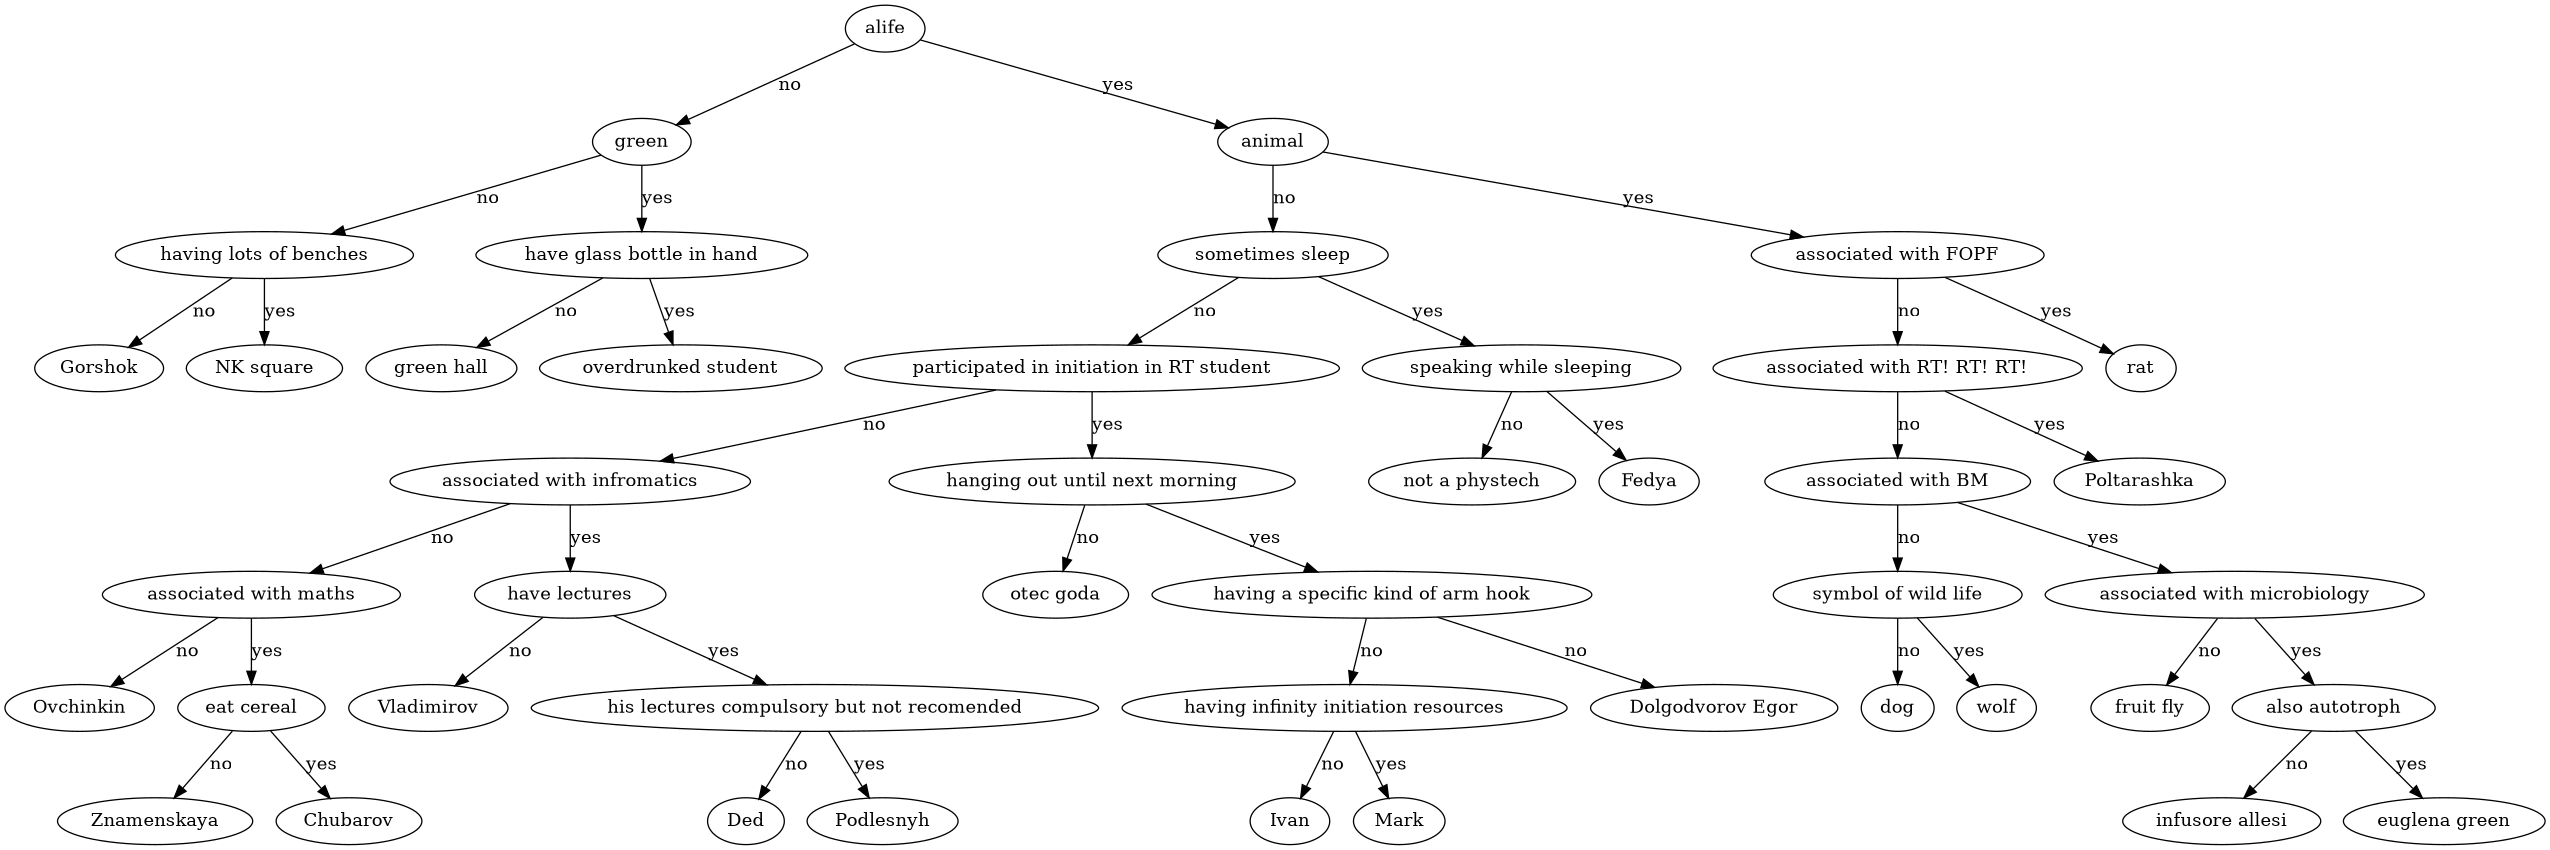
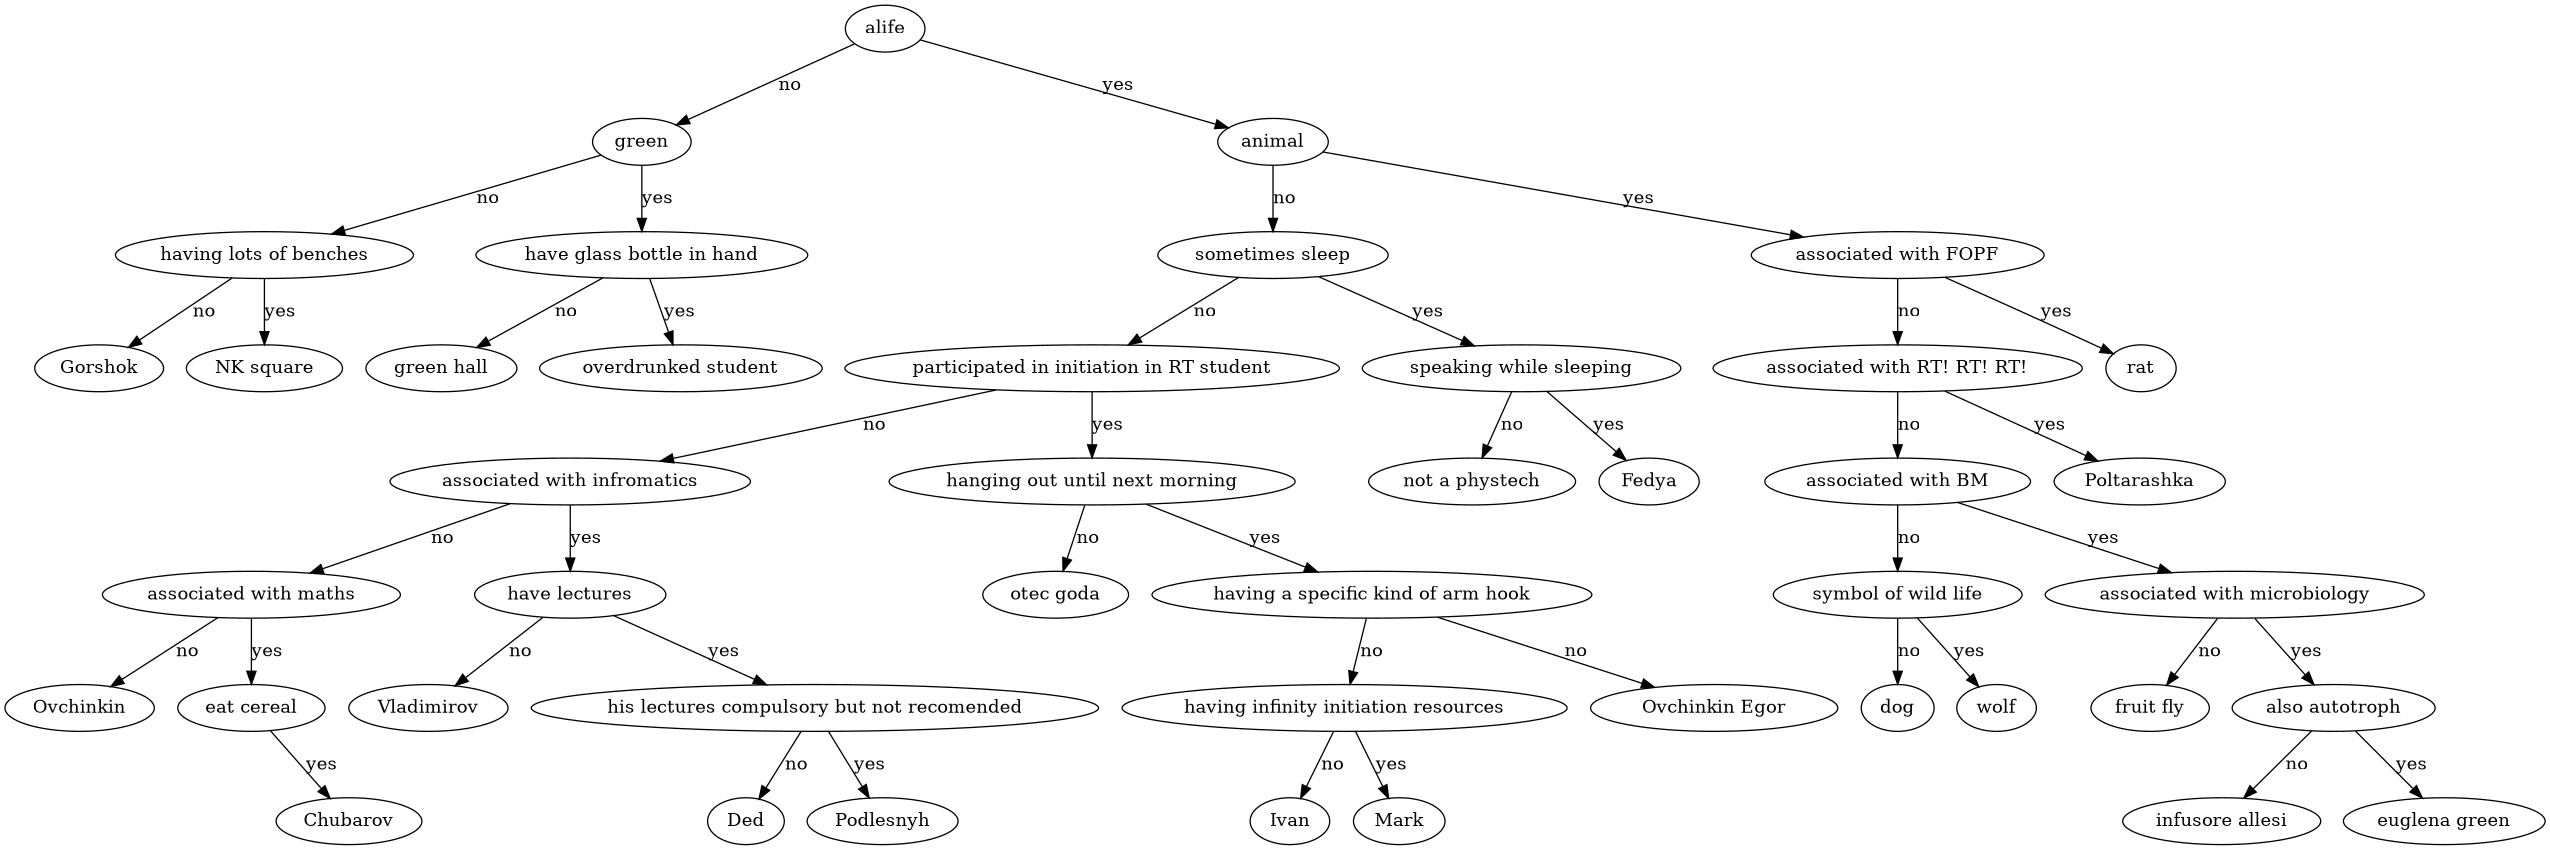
(1714, 708) -> (1714, 708)
(155, 821) -> none
